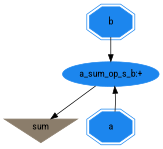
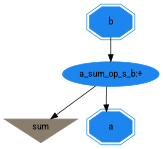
(115, 103) -> (106, 96)
